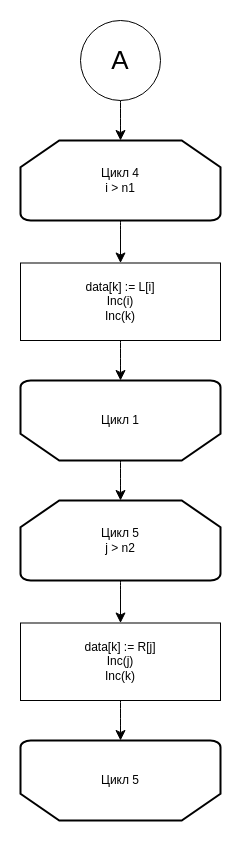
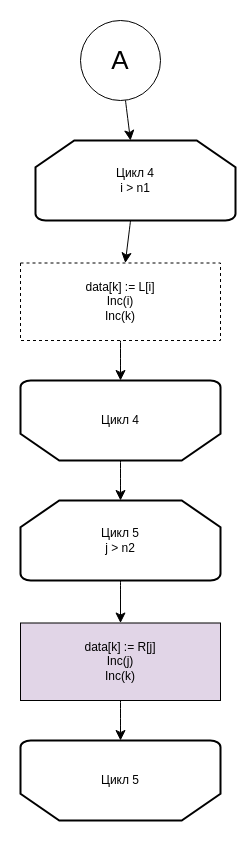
(121, 181) -> (136, 181)
(121, 302) -> (121, 302)
(121, 421) -> (121, 421)
(121, 662) -> (121, 662)
